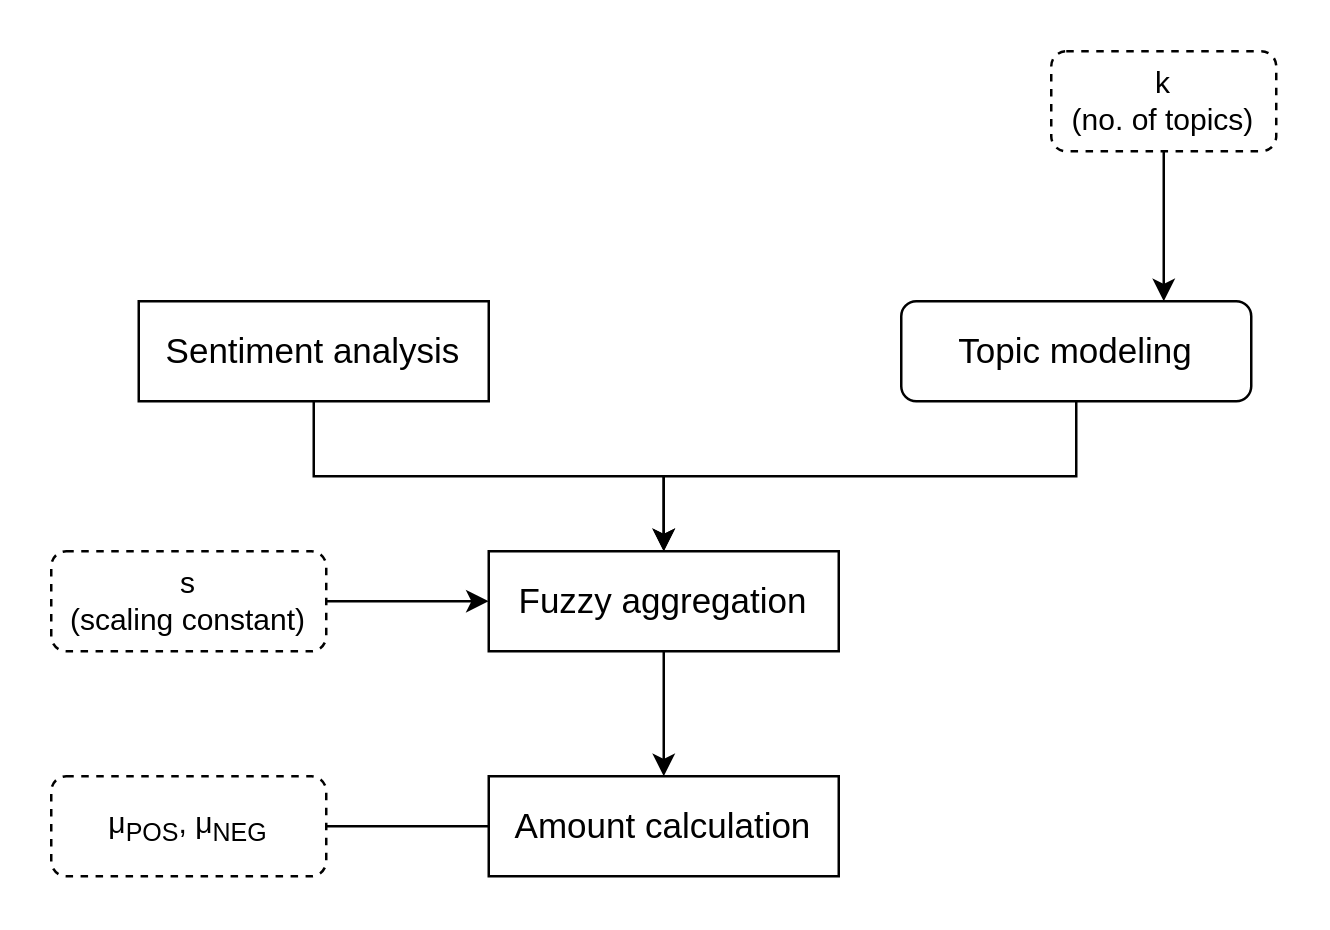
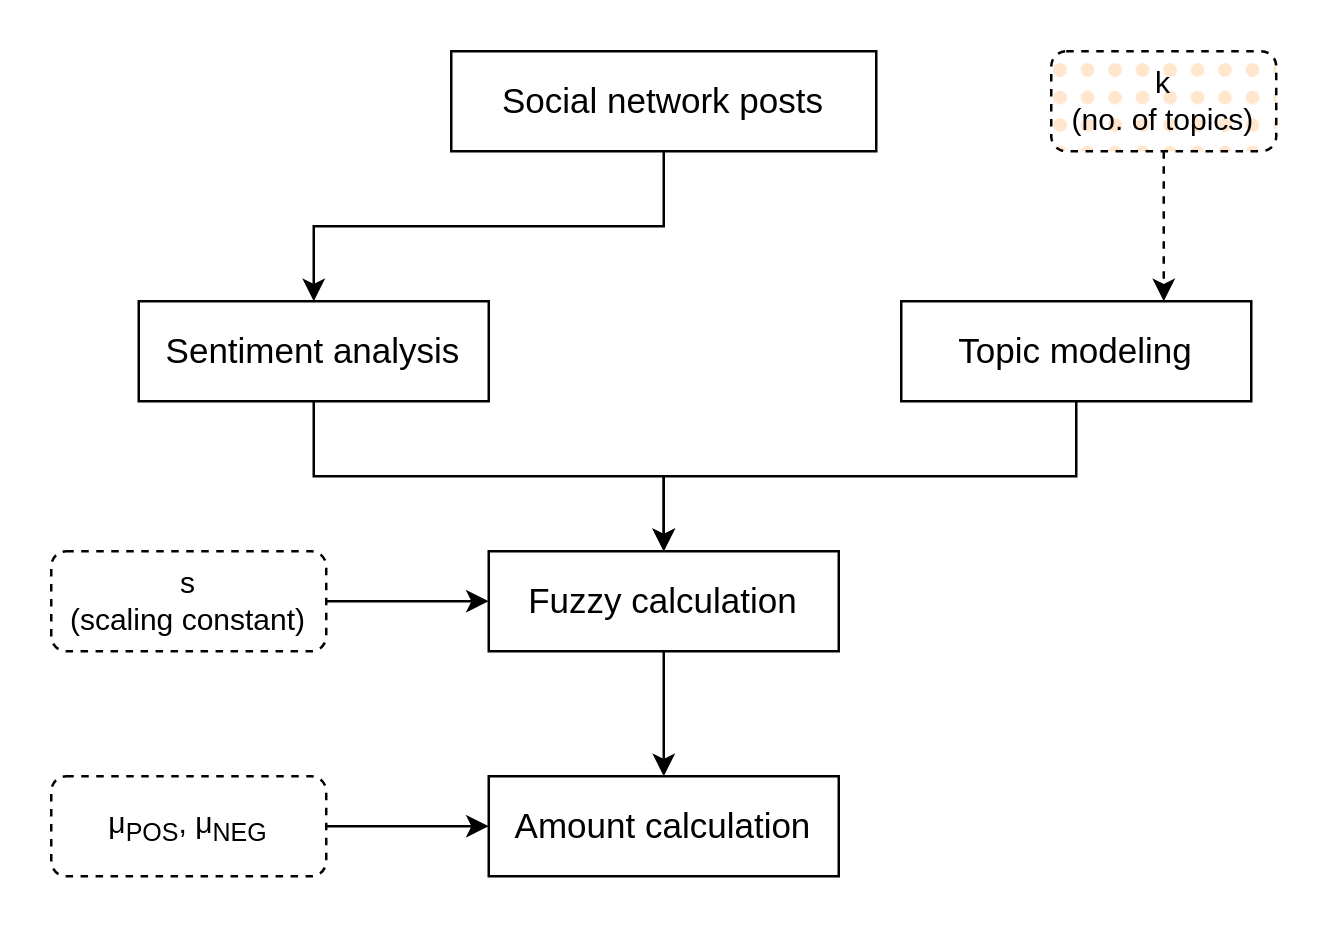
none -> (664, 101)
(1164, 101) -> (1164, 101)
(1164, 221) -> (1164, 221)
none -> (497, 226)
(1076, 351) -> (1076, 351)
(664, 601) -> (664, 601)
(477, 826) -> (470, 826)
